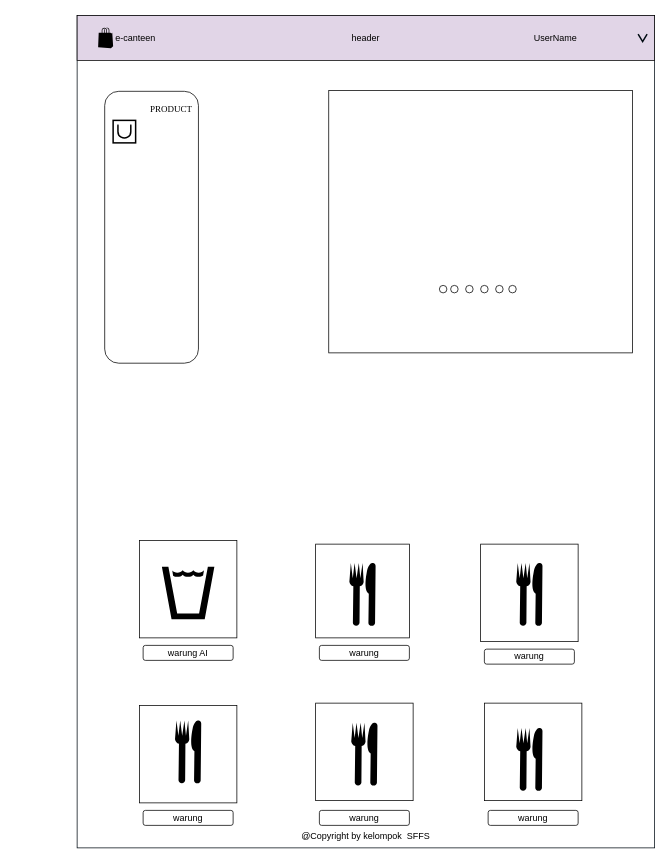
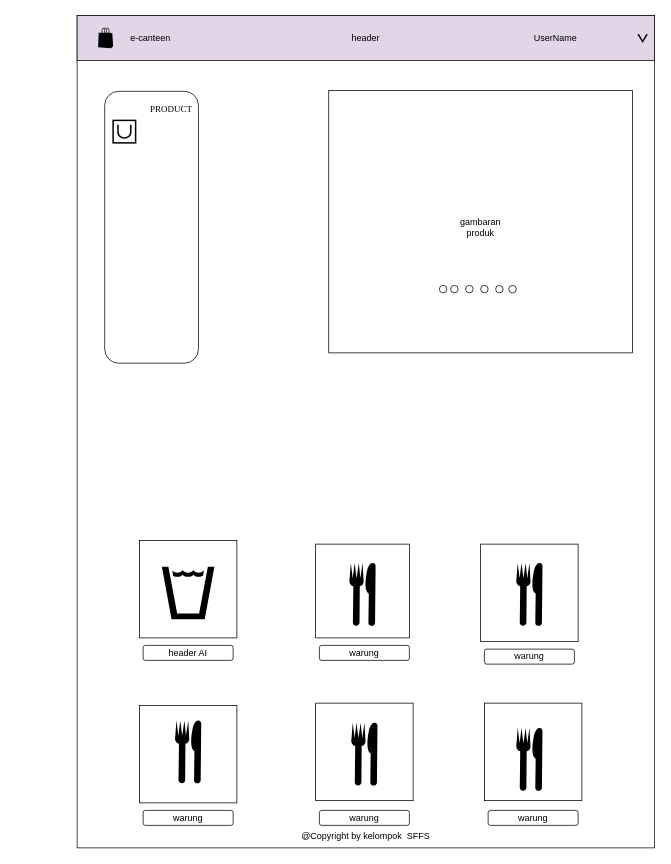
(135, 39) -> (150, 39)
none -> (480, 227)
(188, 653) -> (188, 653)
